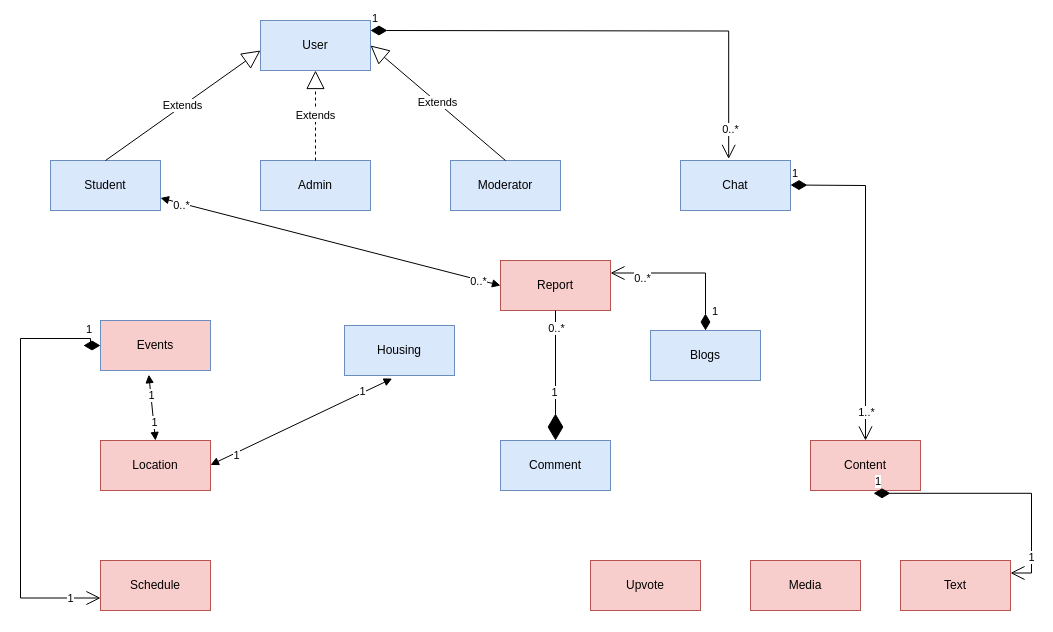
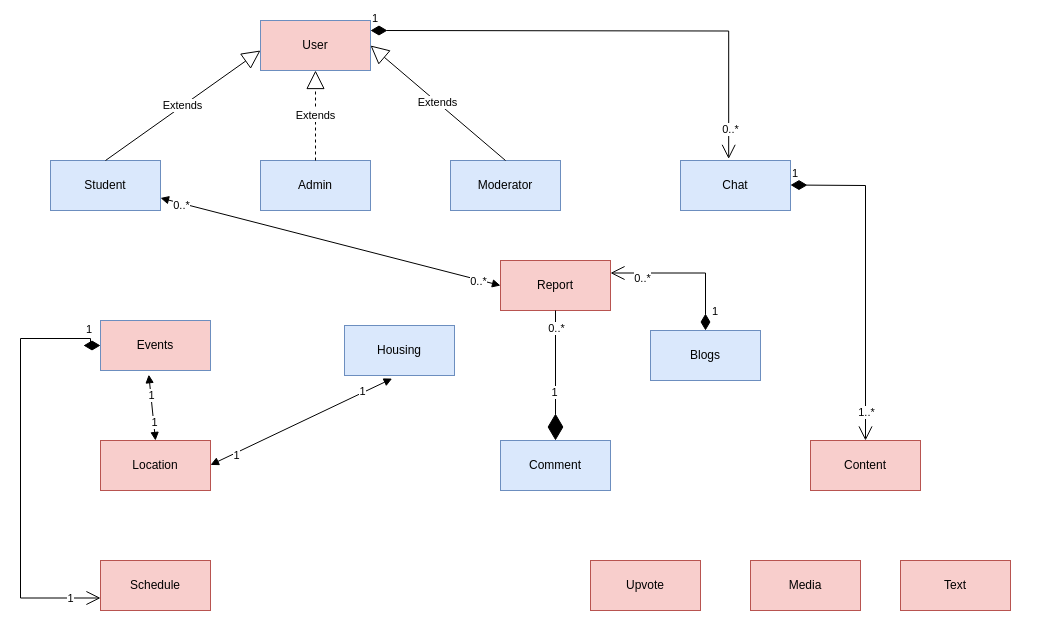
(316, 46) -> (316, 46)
(1009, 493) -> none
